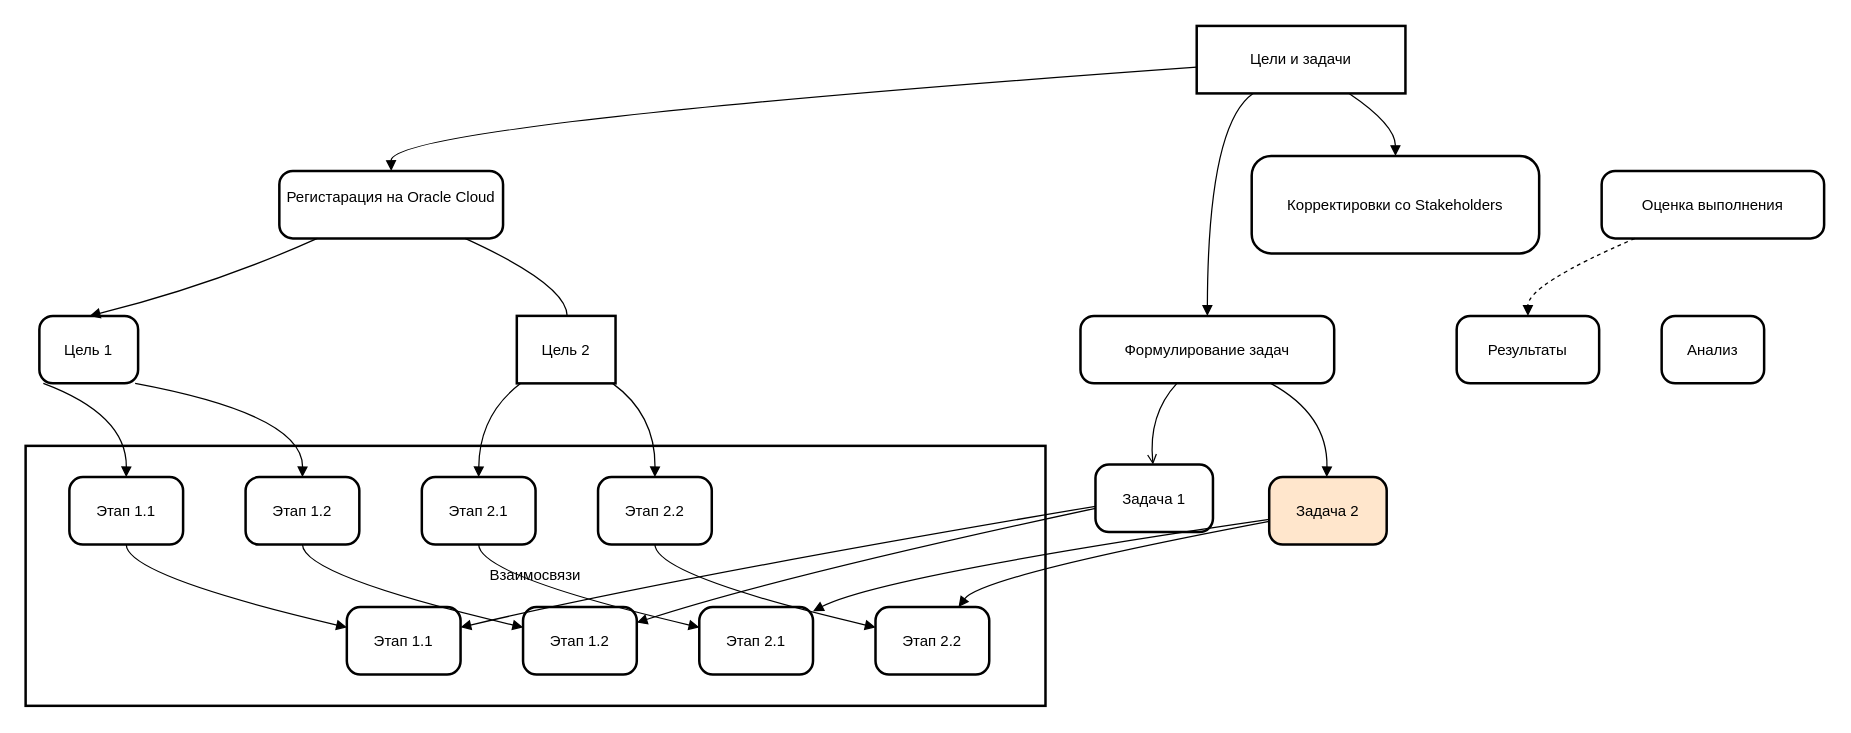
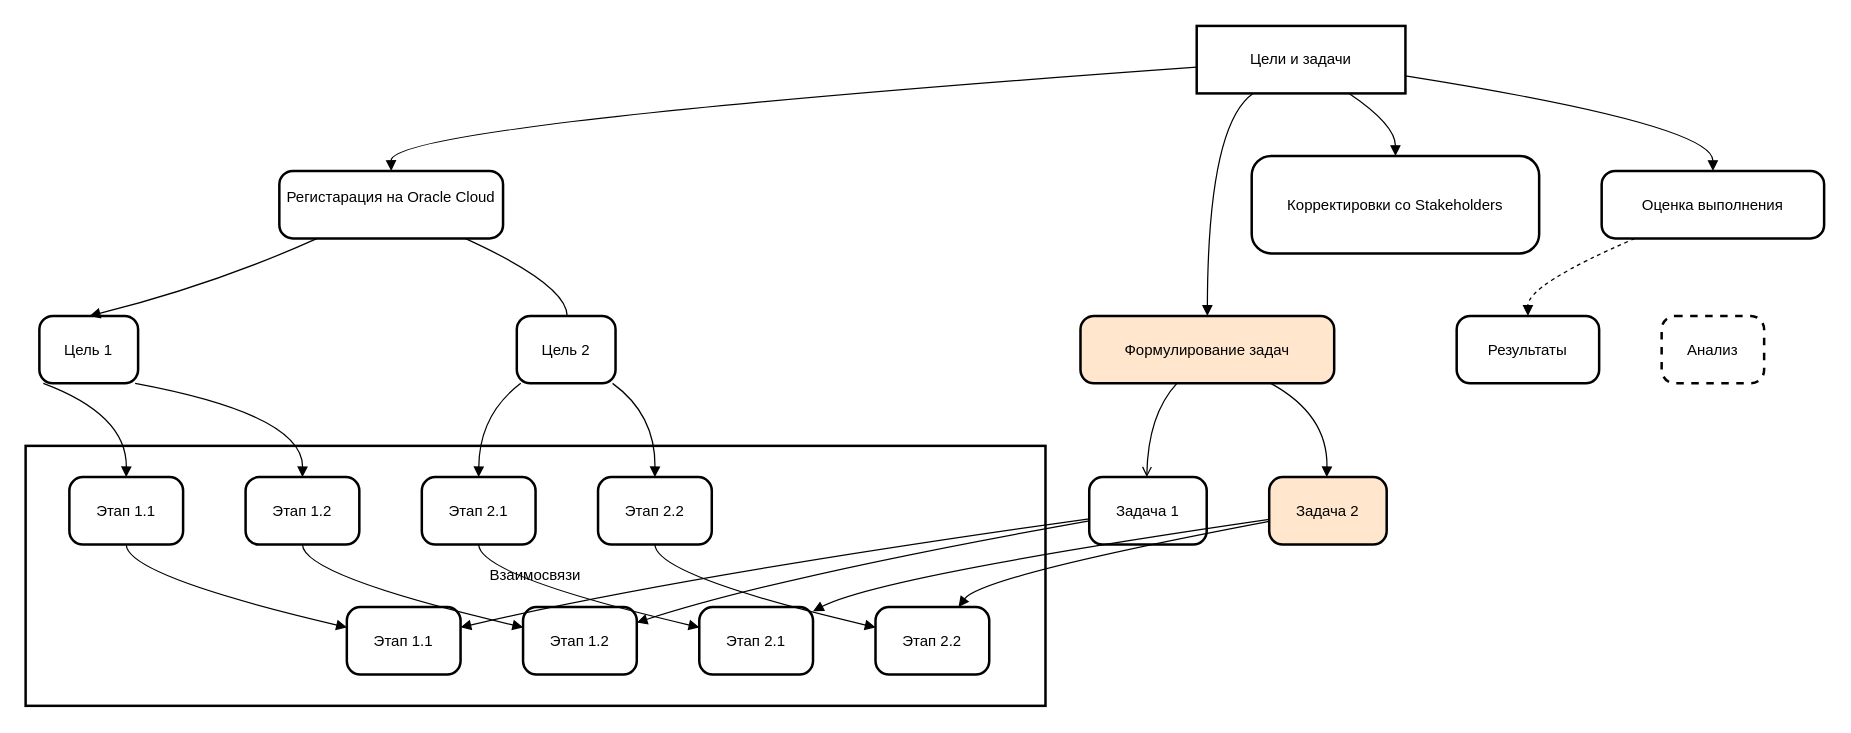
none -> (1562, 104)
(566, 349) -> (566, 349)
(1208, 349) -> (1208, 349)
(1713, 349) -> (1713, 349)
(1154, 498) -> (1148, 511)
